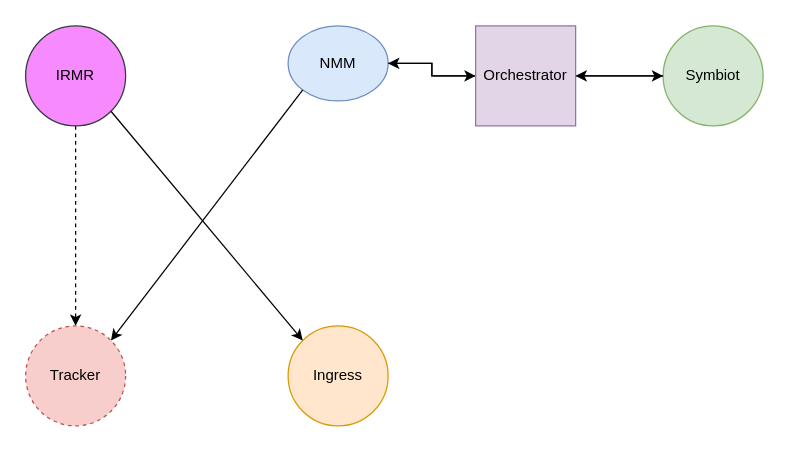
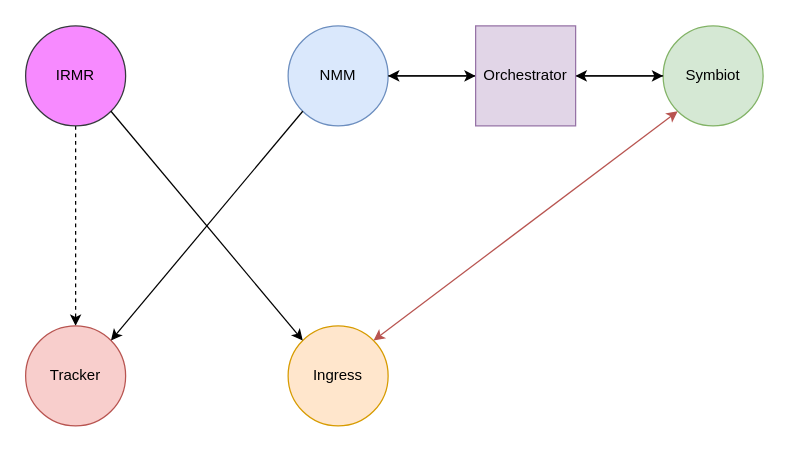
(338, 63) -> (338, 76)
none -> (525, 226)
(76, 376) -> (76, 376)
